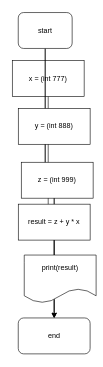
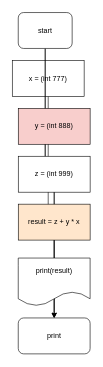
(54, 126) -> (54, 126)
(57, 180) -> (54, 174)
(54, 222) -> (54, 222)
(60, 279) -> (54, 282)
(54, 336) -> (54, 336)
